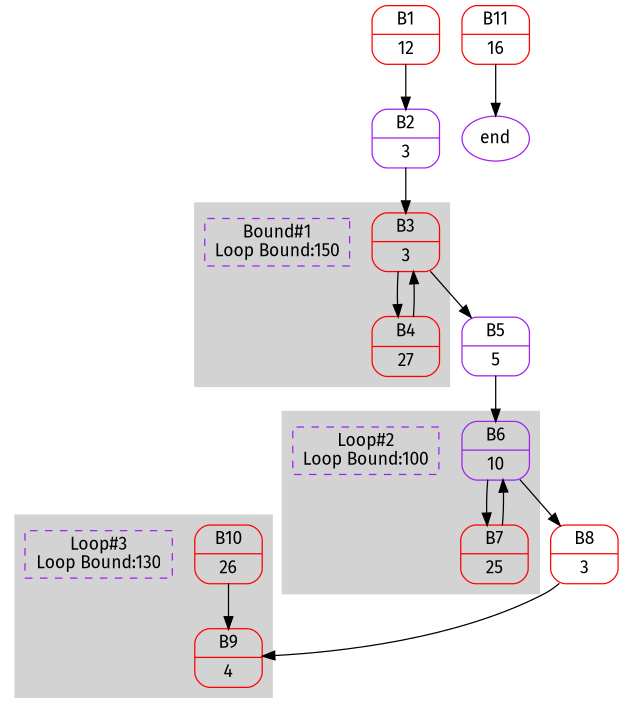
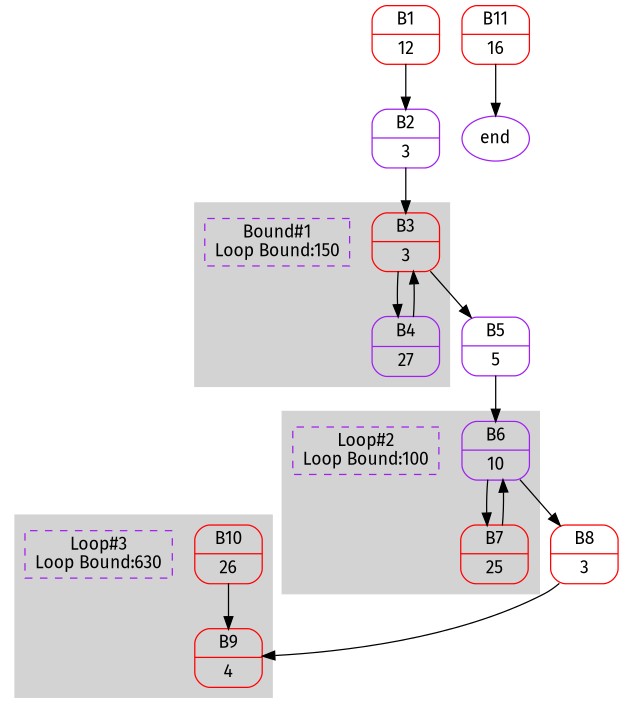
(406, 346) -> (406, 346)
(99, 554) -> (99, 554)
